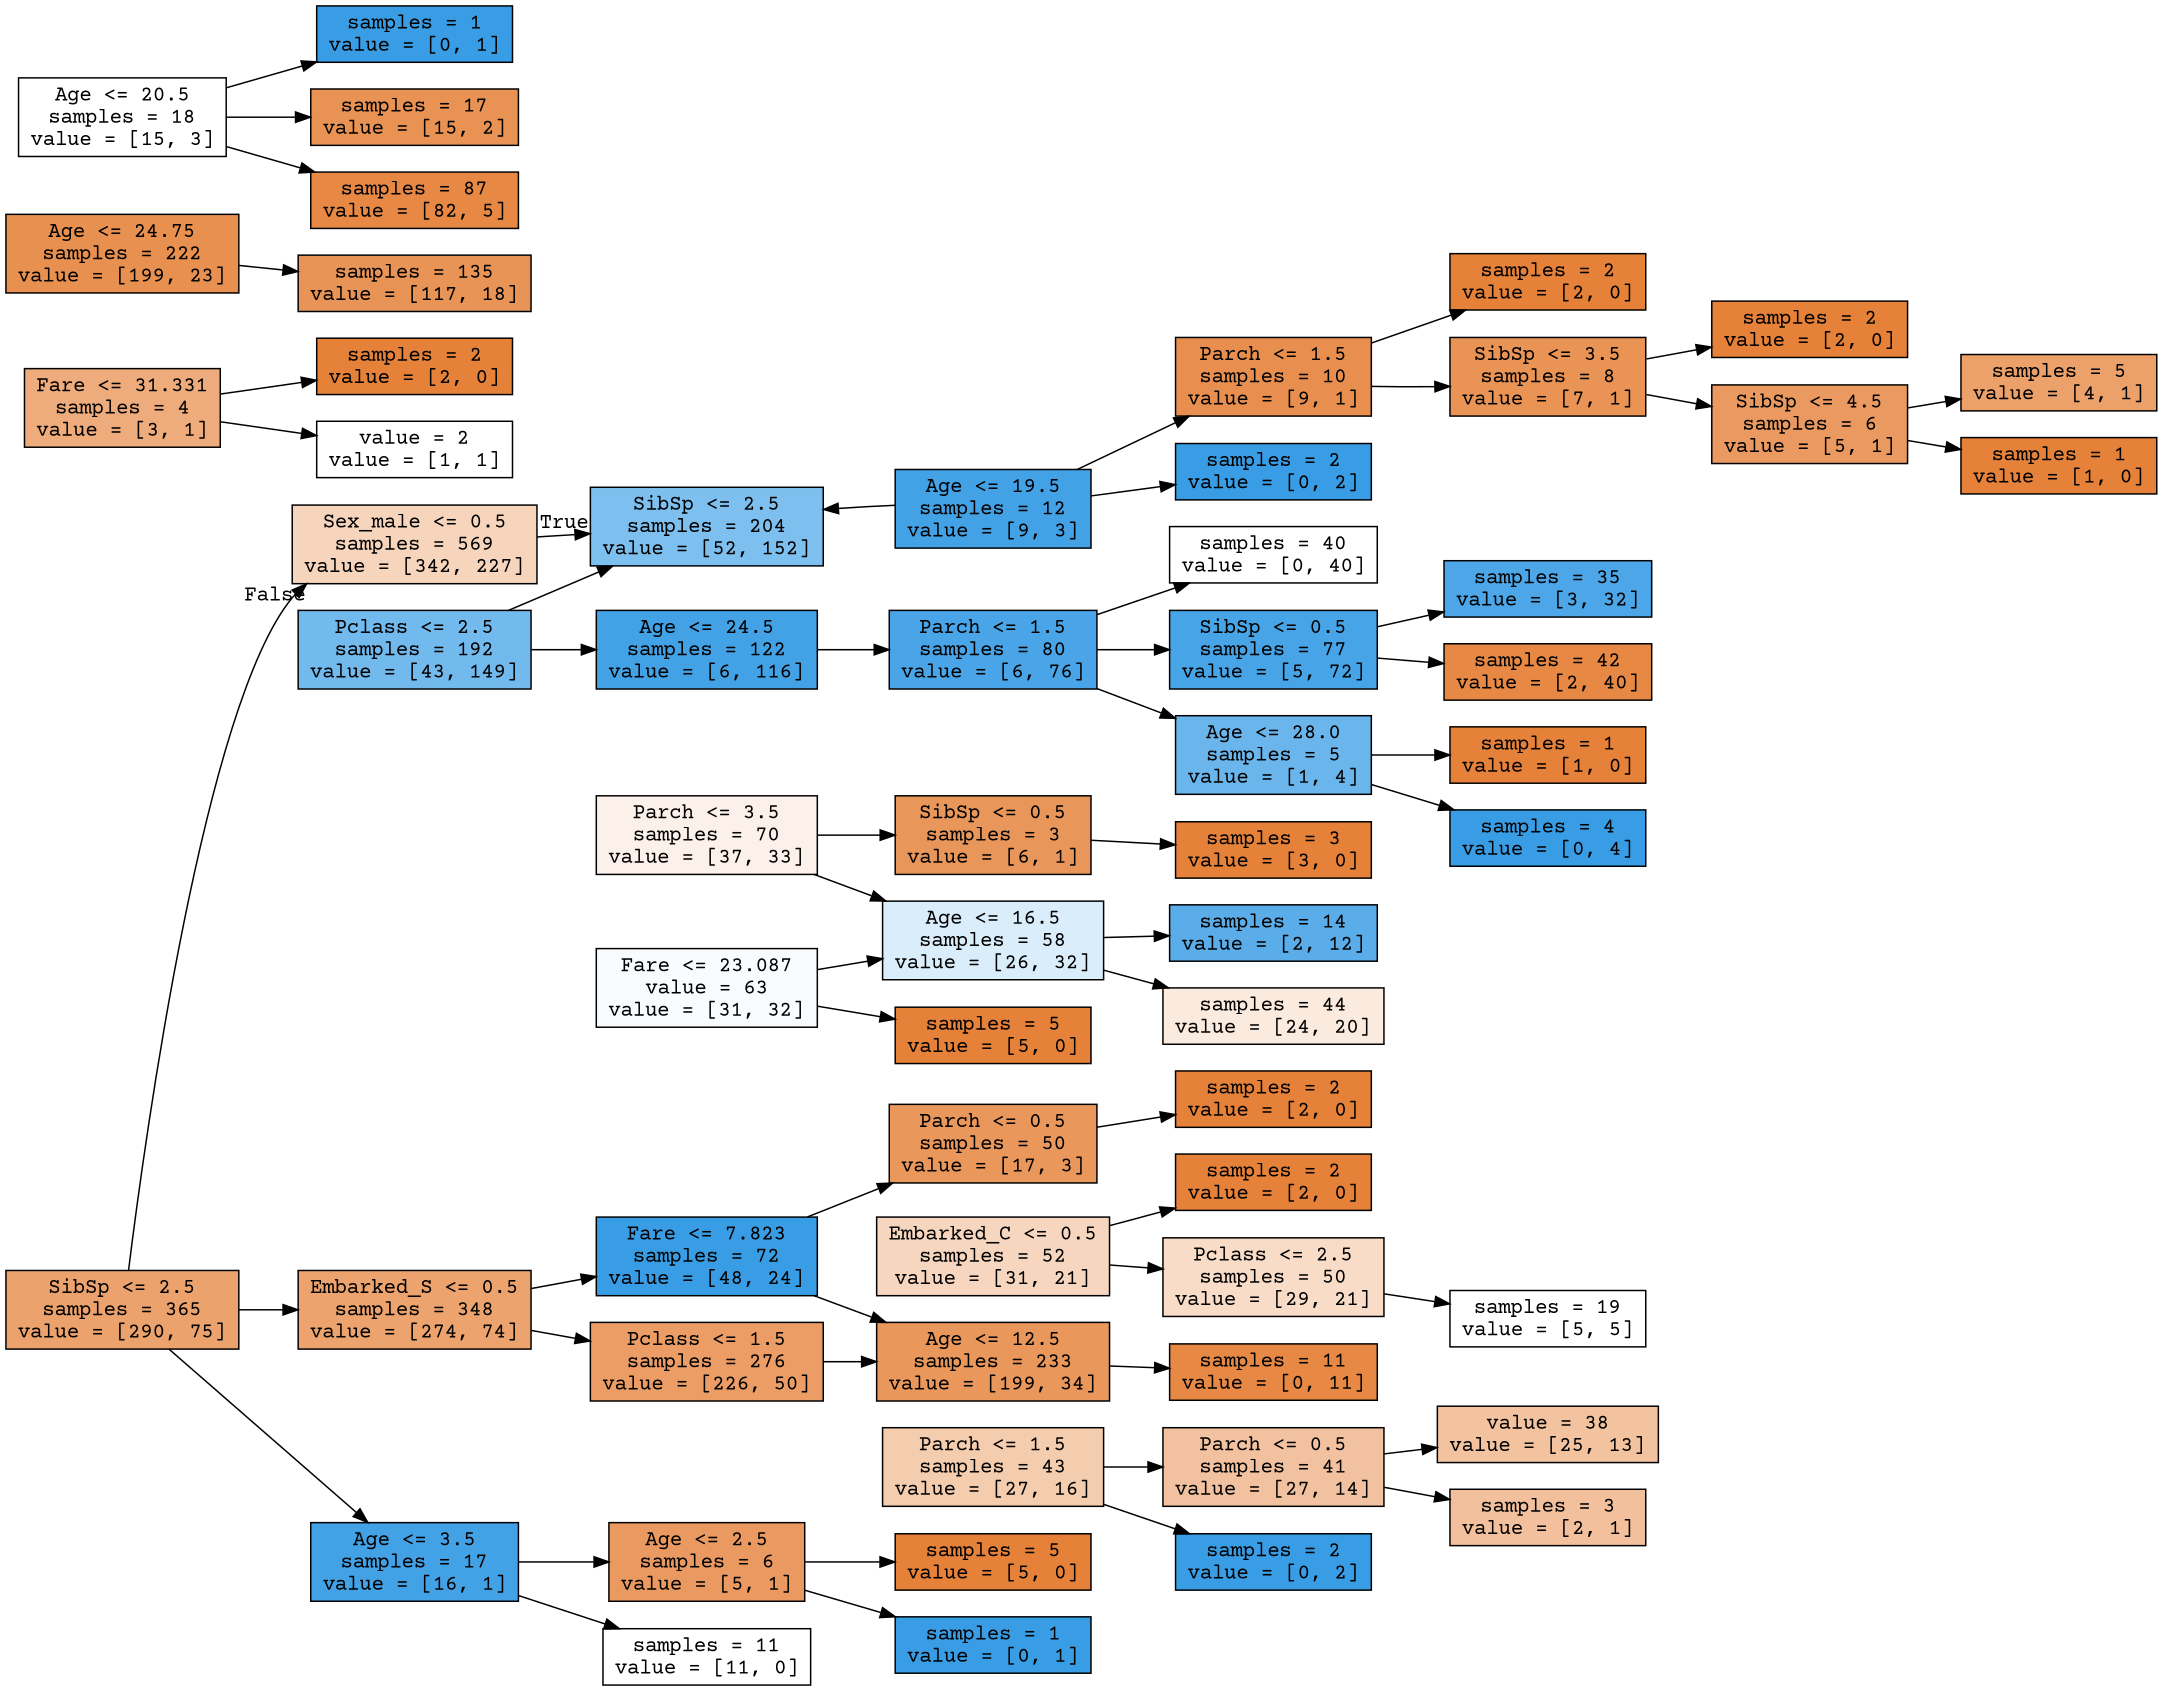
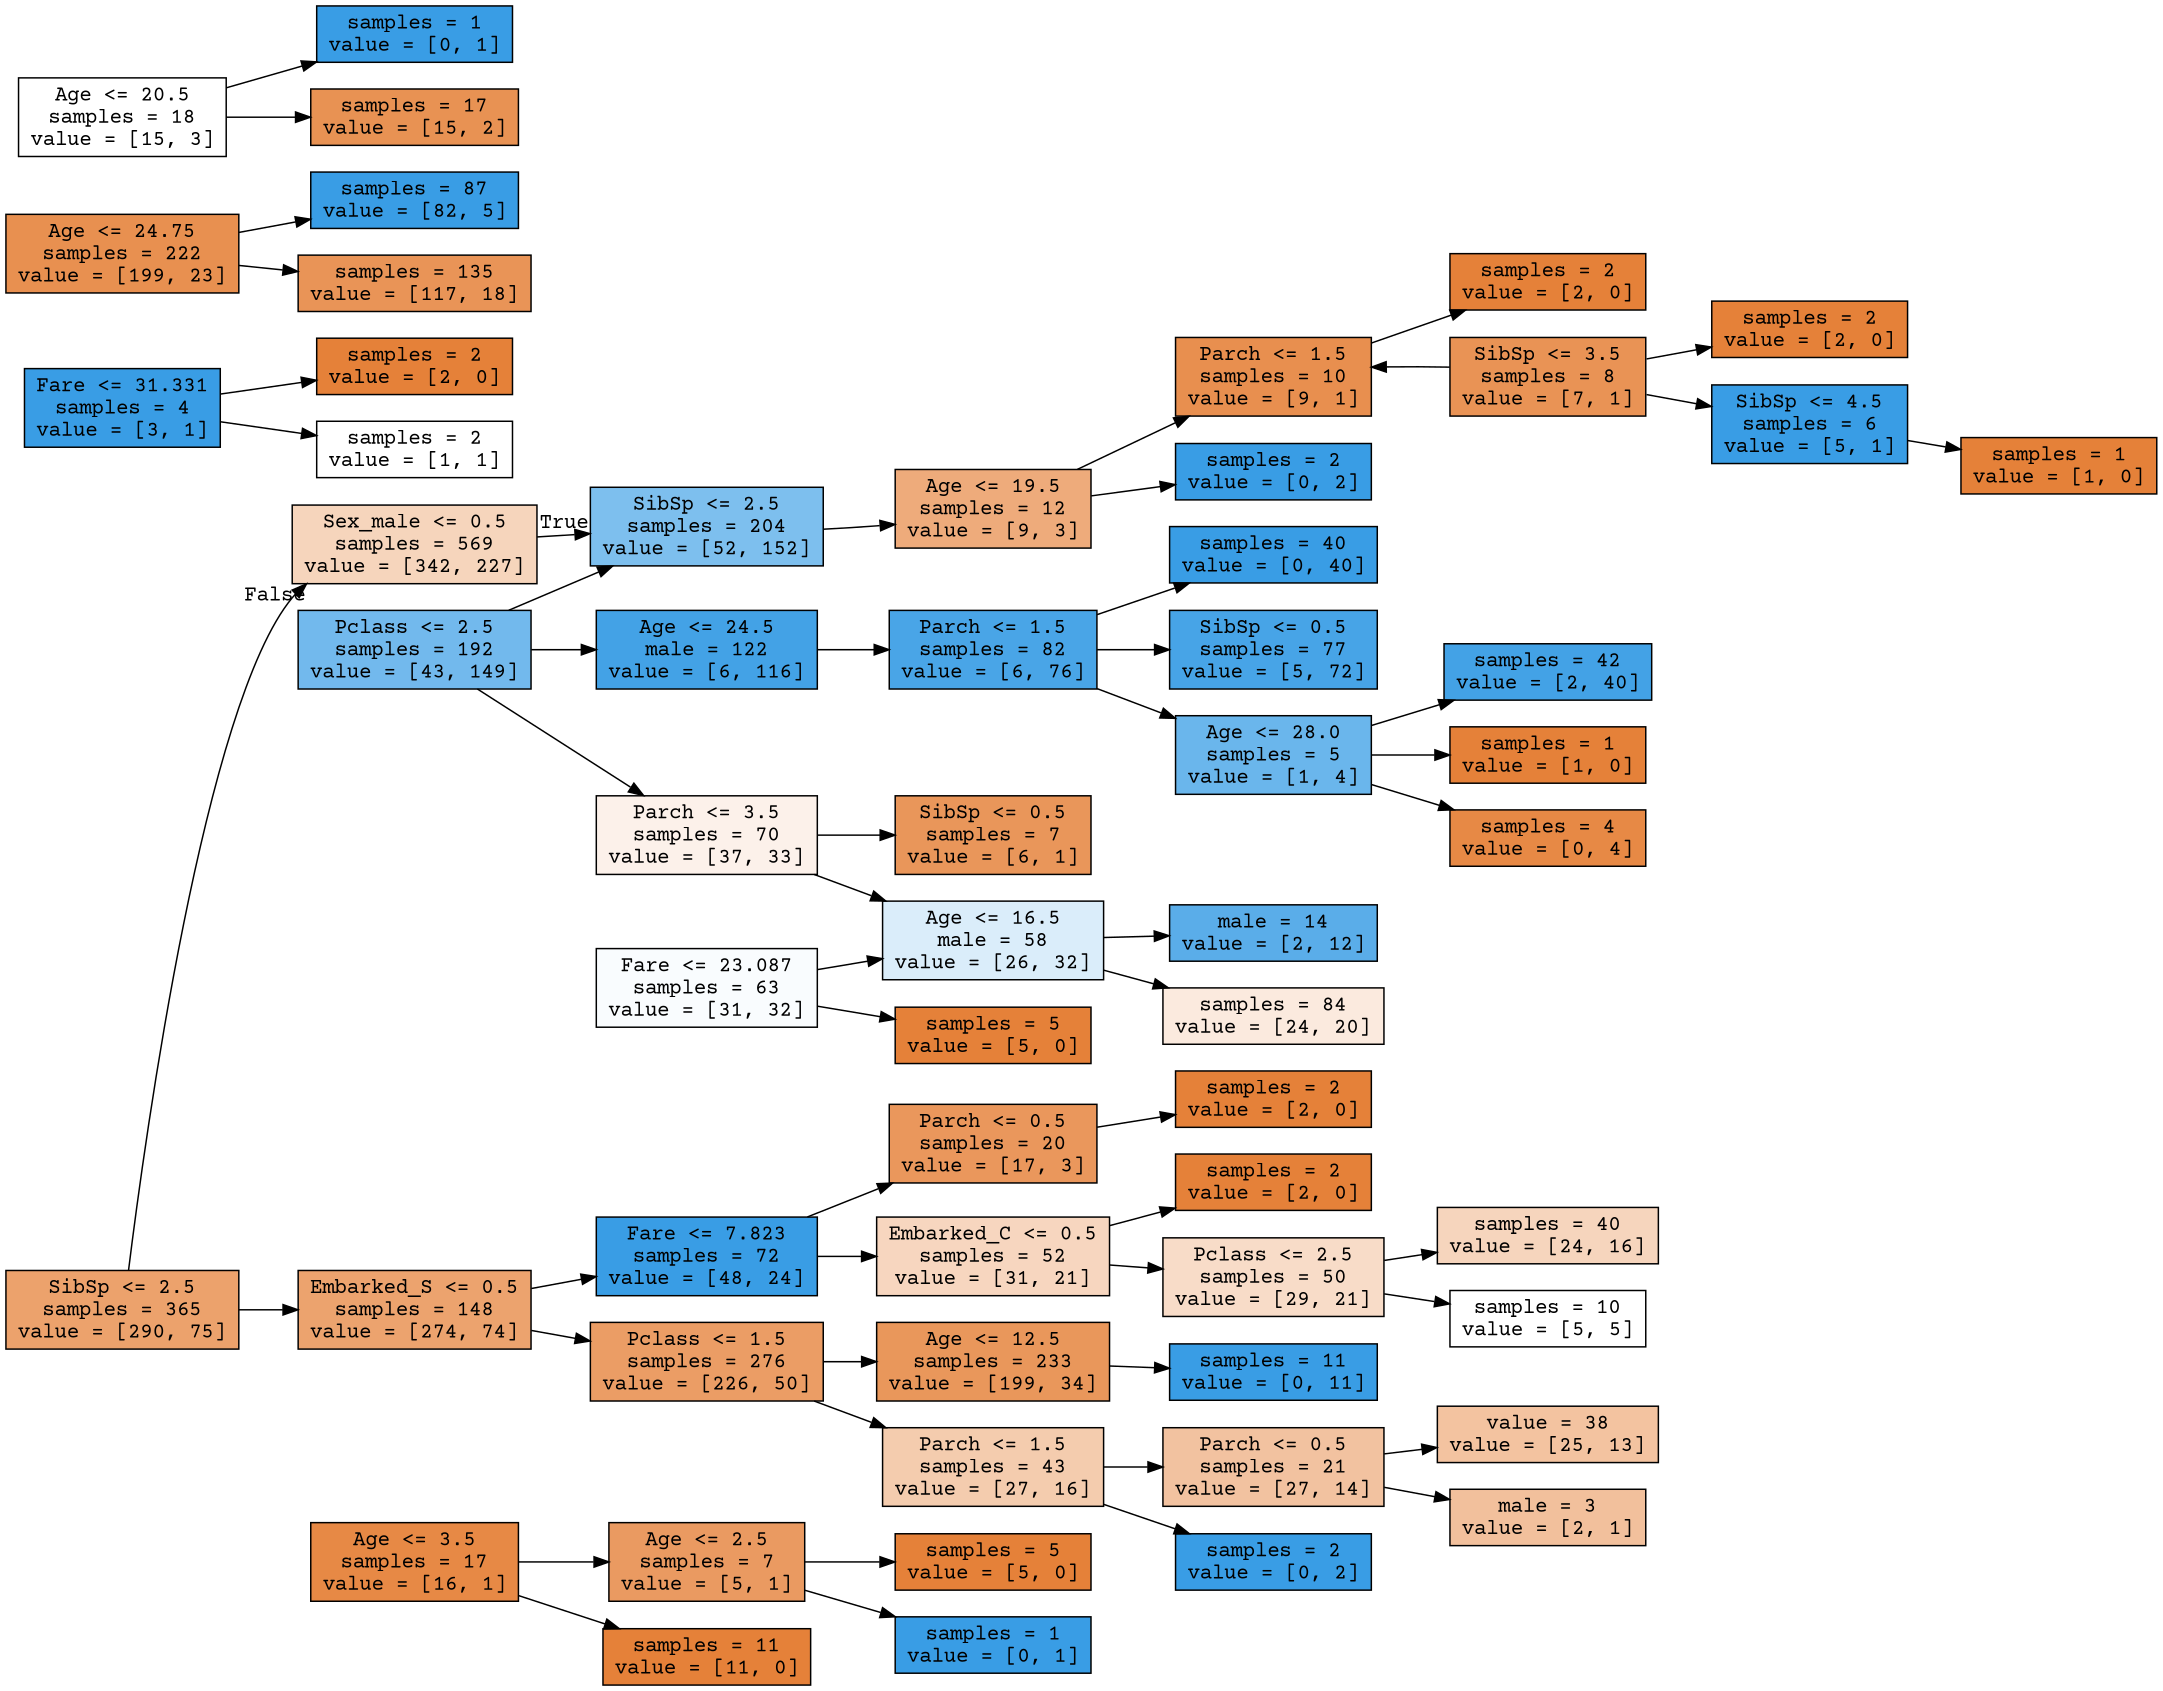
(263, 157) -> (267, 227)
(415, 200) -> (415, 200)
(2059, 383) -> none
(1403, 387) -> (1418, 367)
(122, 408) -> (122, 408)
(1810, 424) -> (1810, 424)
(415, 449) -> (415, 449)
(867, 507) -> (852, 528)
(993, 509) -> (993, 509)
(1273, 555) -> (1273, 555)
(1548, 589) -> none
(707, 650) -> (707, 650)
(993, 650) -> (993, 650)
(1403, 660) -> (1405, 715)
(1548, 672) -> (1548, 672)
none -> (554, 738)
(993, 835) -> (993, 835)
(1548, 838) -> (1548, 838)
(1273, 850) -> none
(1273, 933) -> (1273, 933)
(993, 940) -> (993, 940)
(707, 988) -> (707, 988)
(1273, 1016) -> (1273, 1016)
(993, 1144) -> (993, 1144)
none -> (1548, 1236)
(843, 1306) -> (839, 1256)
(415, 1310) -> (415, 1310)
(1548, 1319) -> (1548, 1319)
(1273, 1372) -> (1273, 1372)
none -> (843, 1412)
(263, 1431) -> none
(1273, 1467) -> (1273, 1467)
(1548, 1517) -> (1548, 1517)
(415, 1562) -> (415, 1562)
(707, 1562) -> (707, 1562)
(707, 1657) -> (707, 1657)
